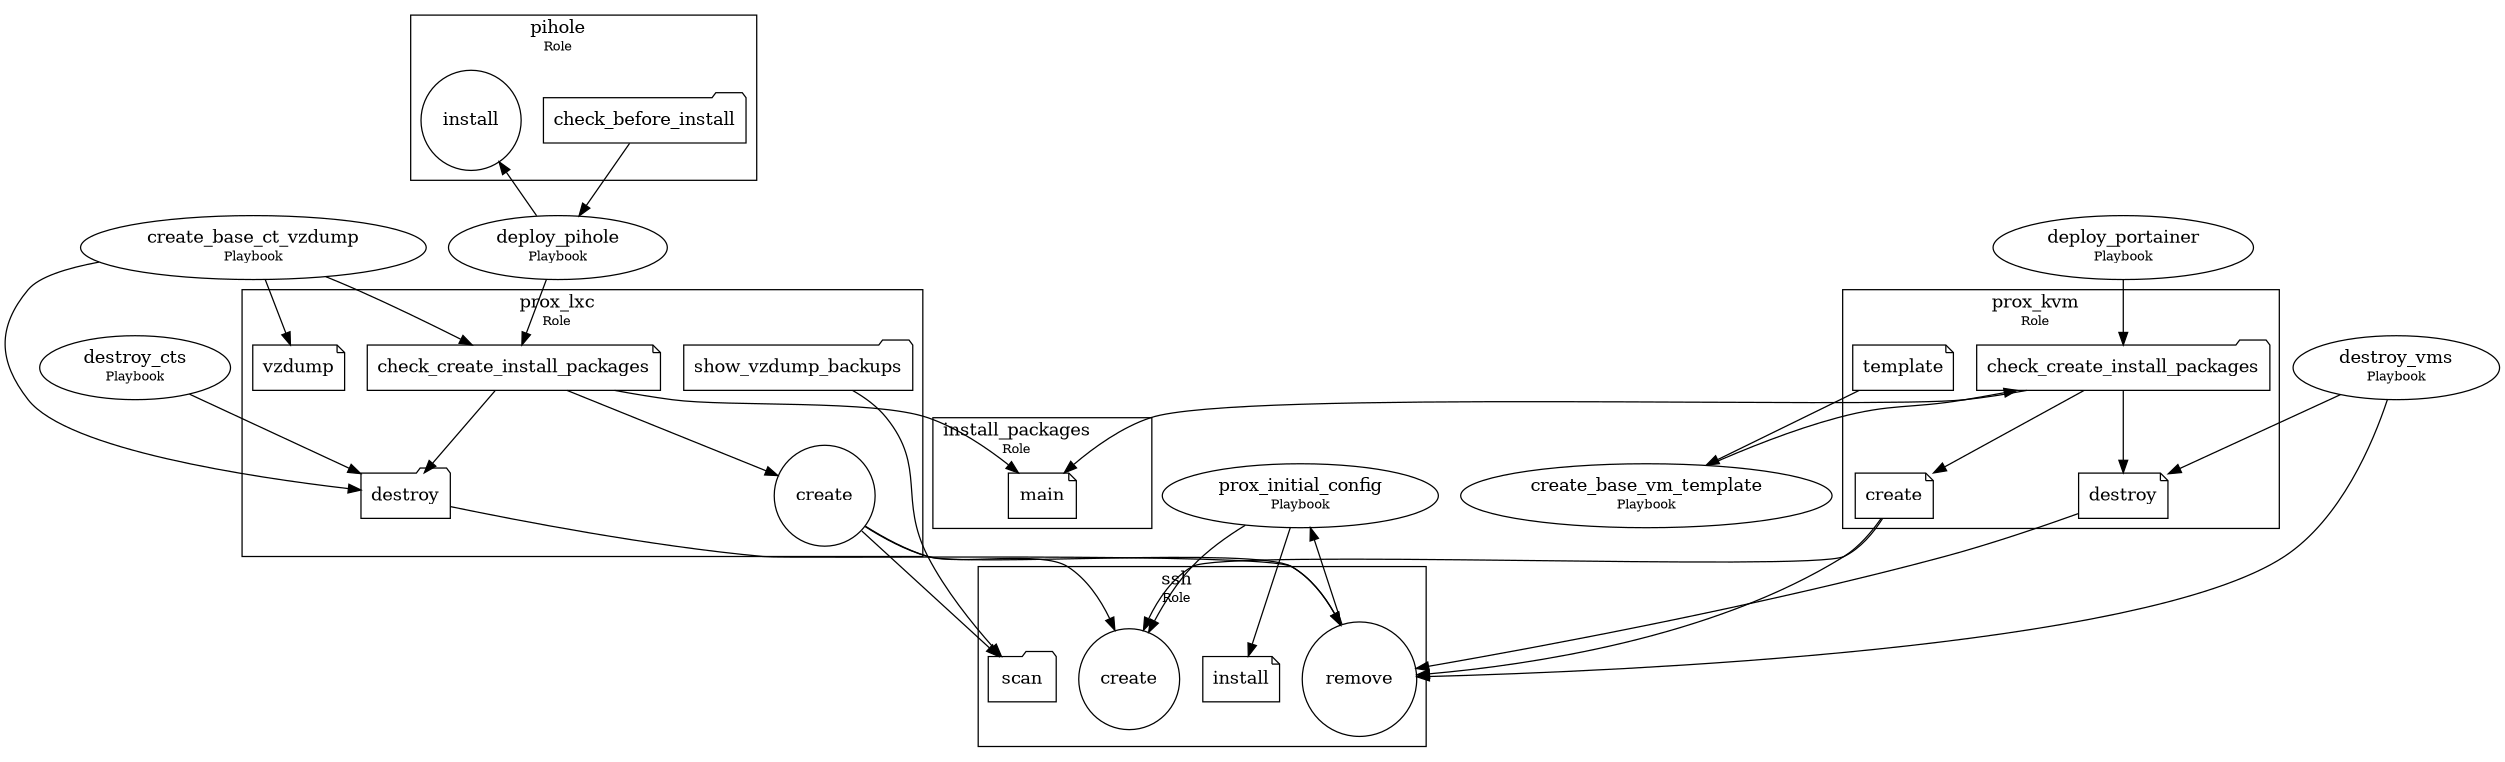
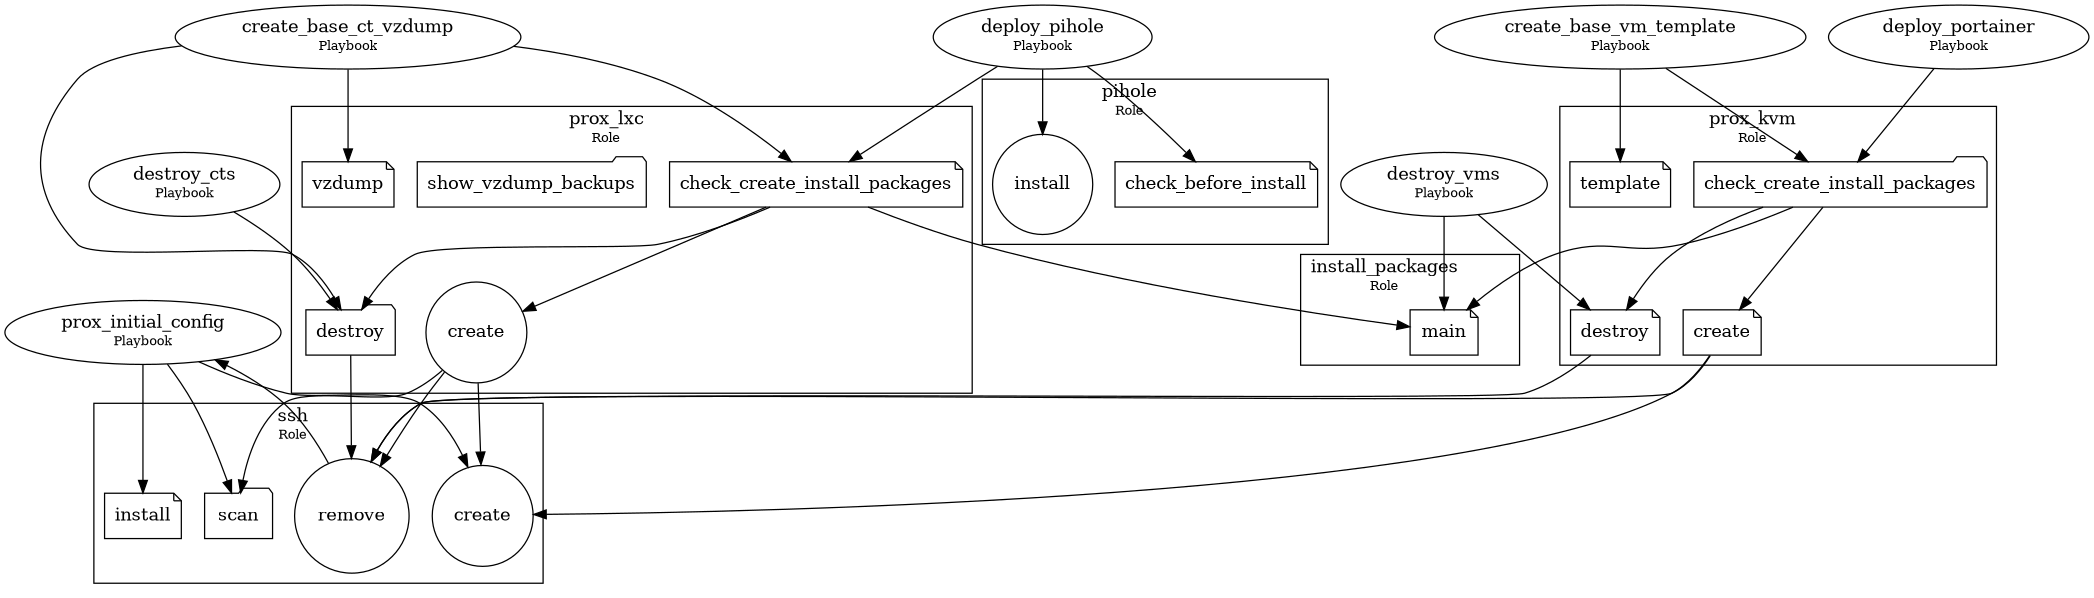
(645, 120) -> (1216, 184)
(610, 171) -> (1138, 108)
(1788, 425) -> (1620, 115)
(915, 519) -> (202, 420)
(1958, 639) -> (1444, 263)
